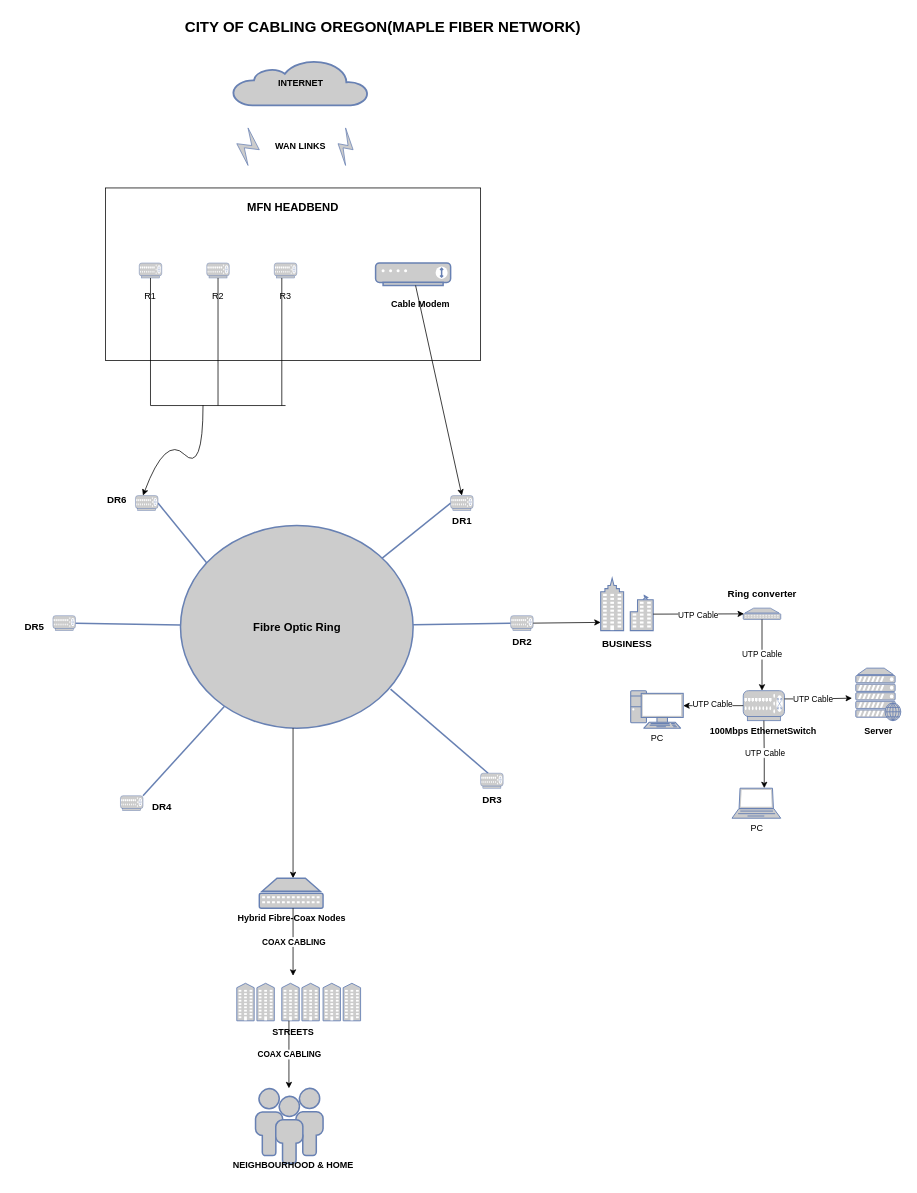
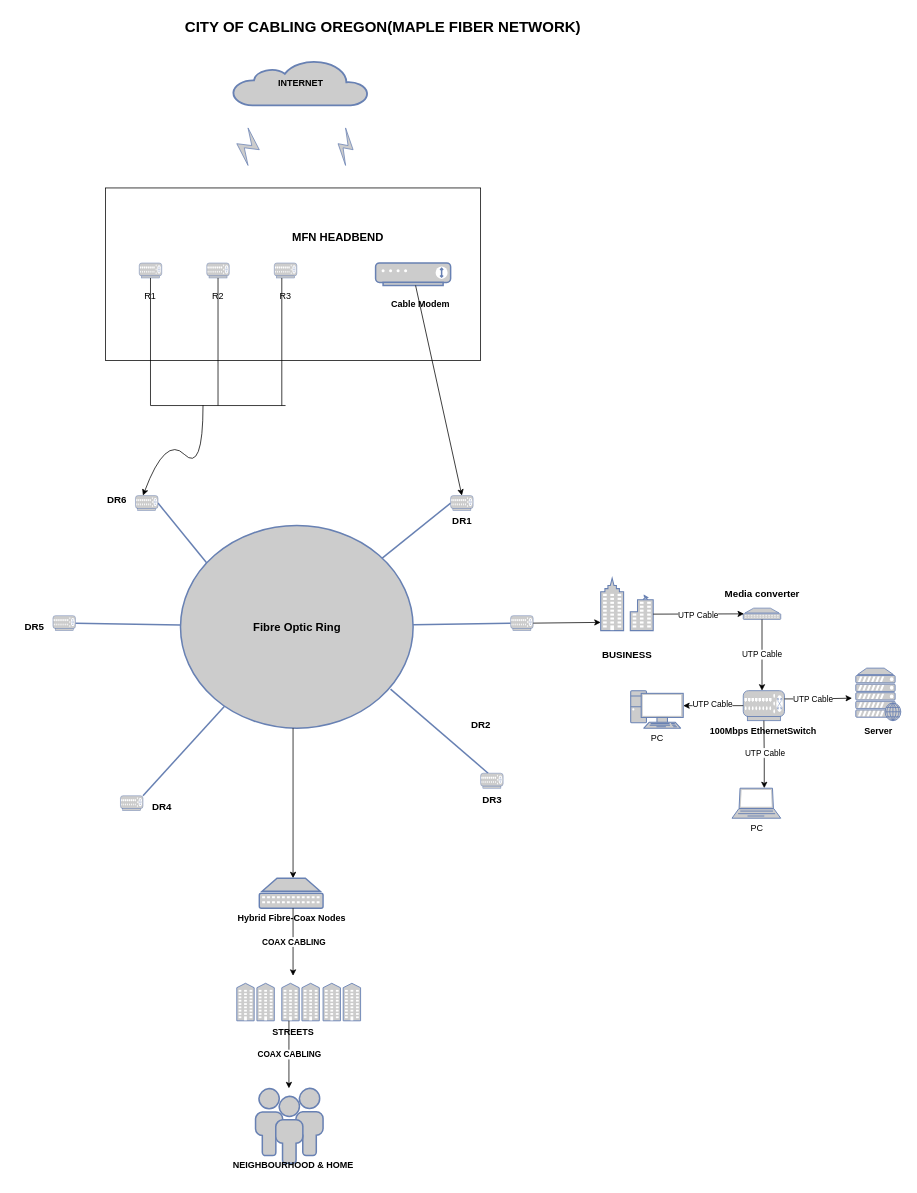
(300, 147) -> none
(293, 207) -> (338, 237)
(762, 593) -> (762, 593)
(522, 642) -> (480, 724)
(627, 649) -> (627, 660)
